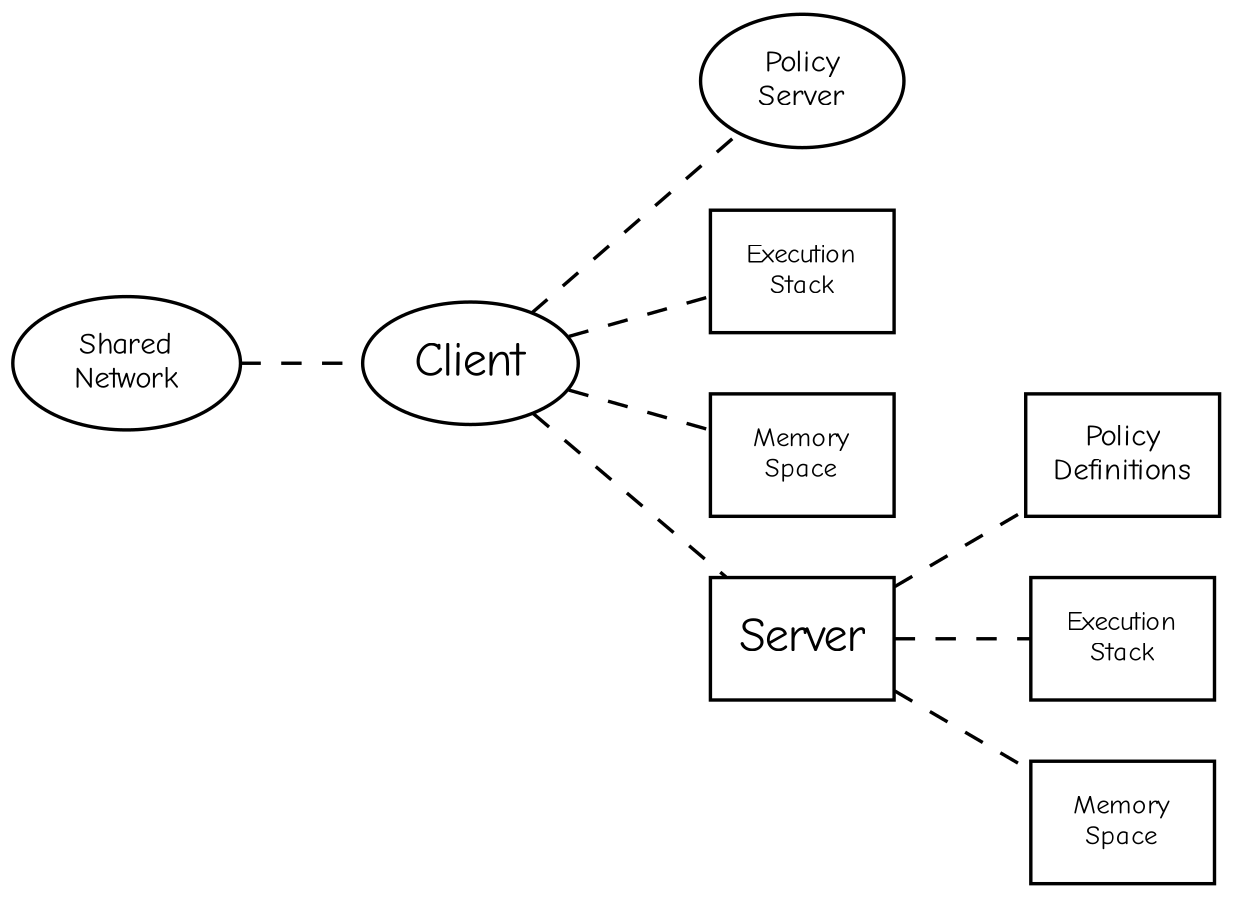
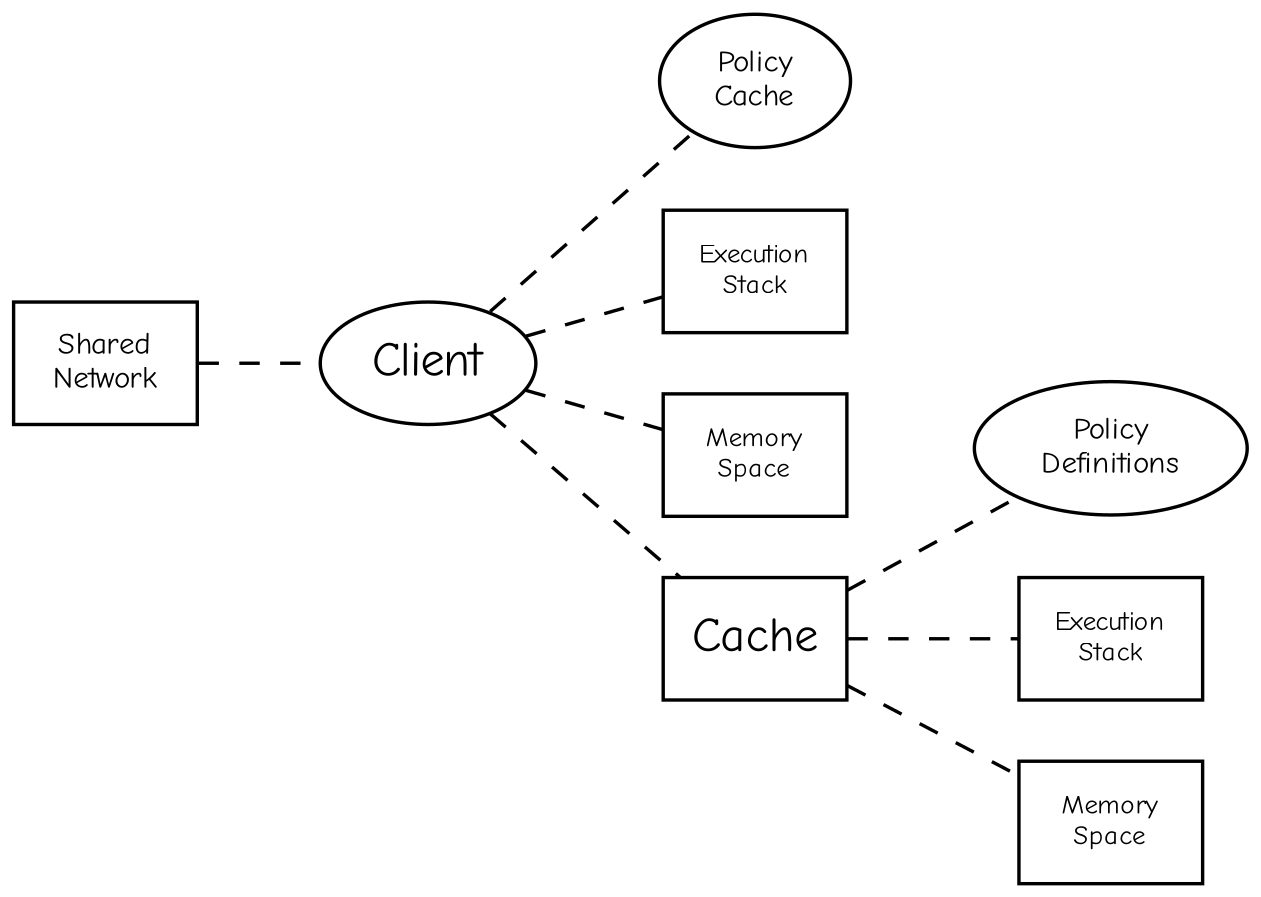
(802, 81) -> (755, 81)
(127, 363) -> (105, 363)
(1123, 455) -> (1111, 448)
(802, 639) -> (755, 639)
